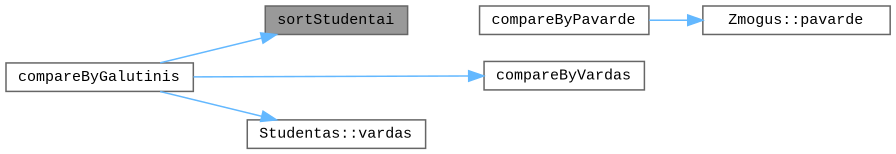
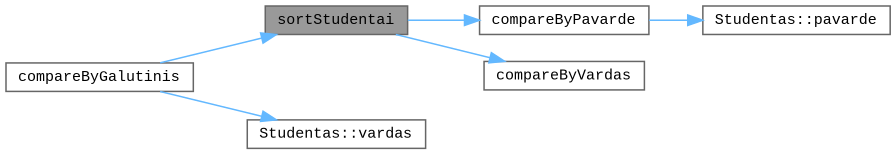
none -> (436, 20)
(797, 20) -> (797, 20)
(331, 76) -> (443, 46)
